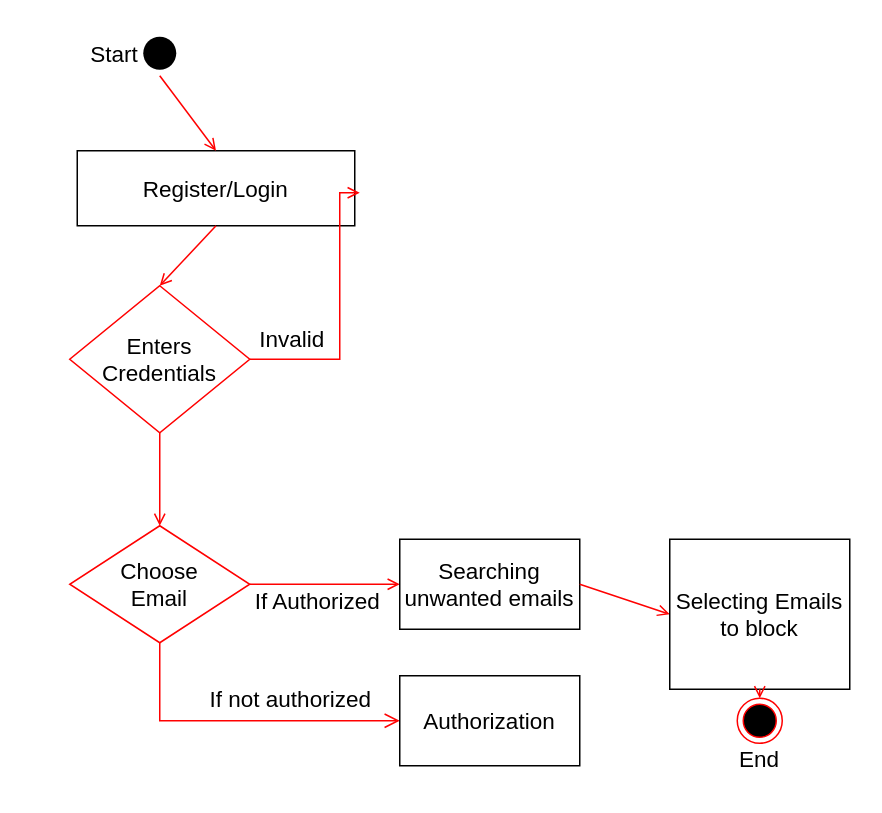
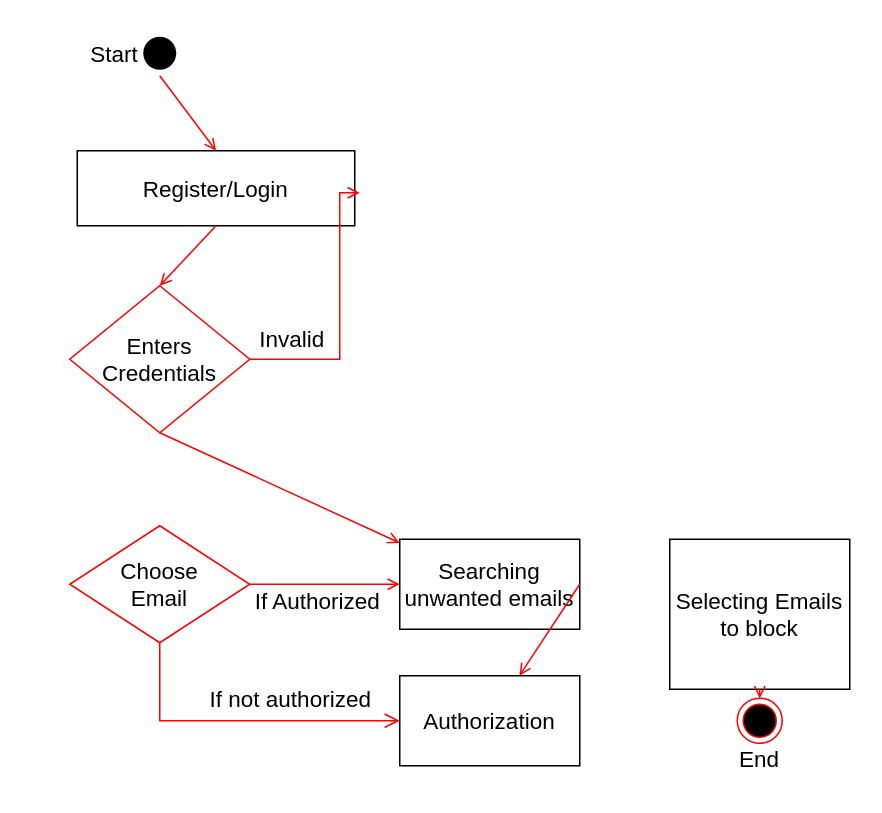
(160, 477) -> (278, 487)
(623, 599) -> (551, 629)
